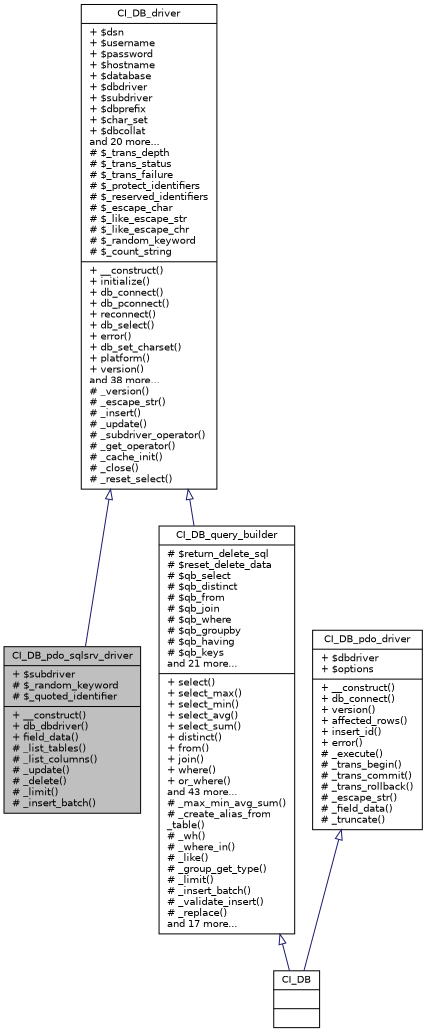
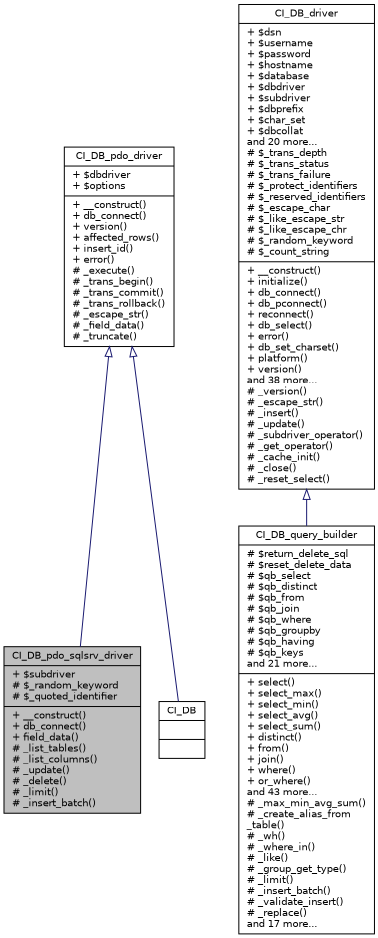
(97, 573) -> (94, 502)
(50, 726) -> (49, 726)
(286, 957) -> none
